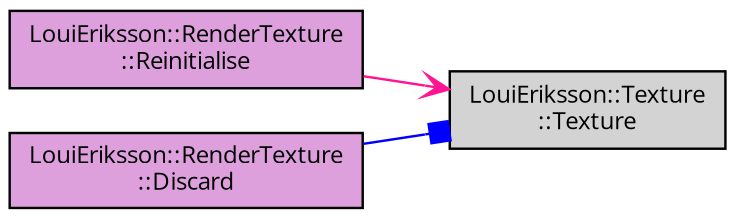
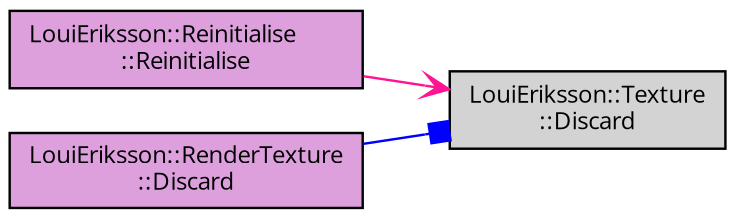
(186, 50) -> (186, 50)
(588, 110) -> (588, 110)
